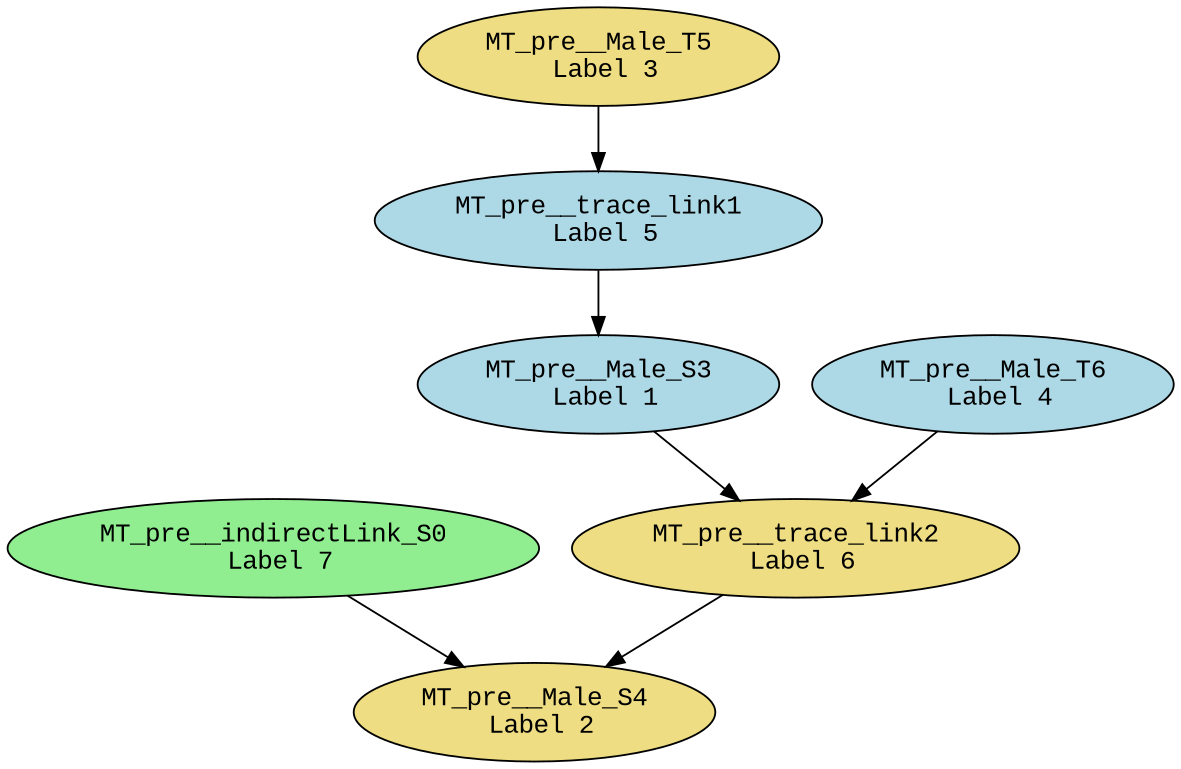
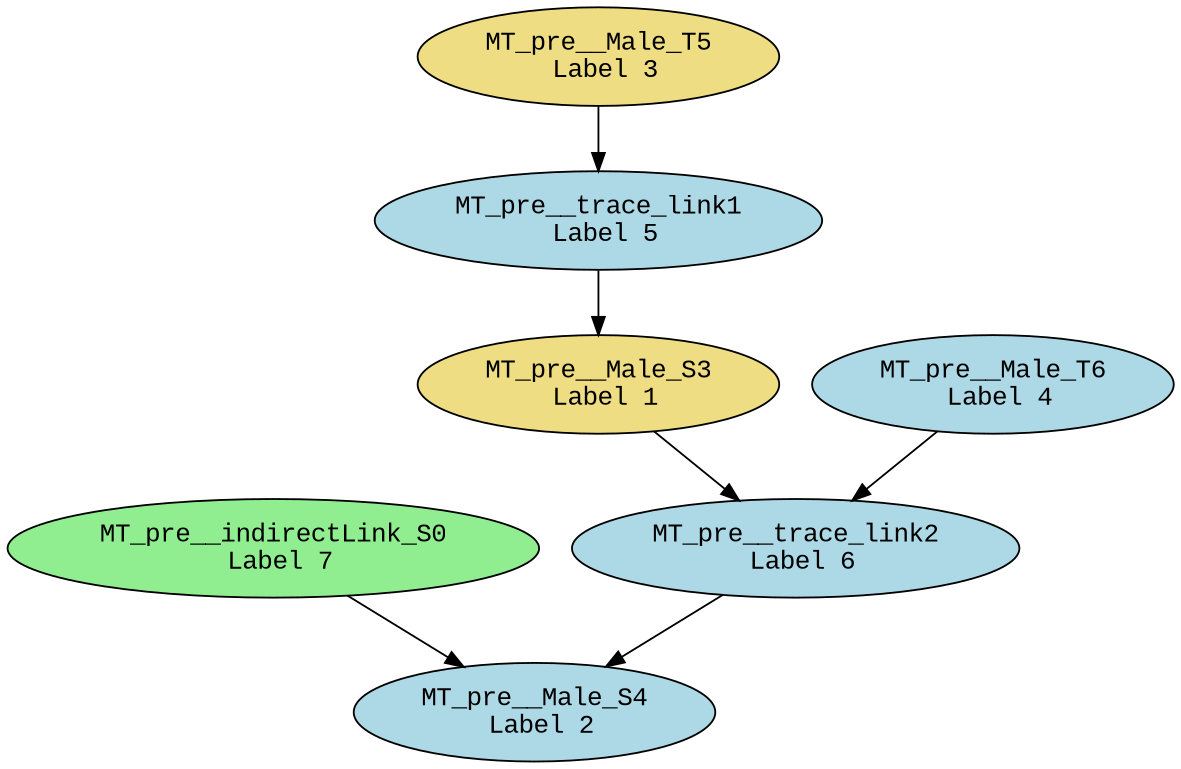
(598, 384) -> (598, 384)
(796, 548) -> (796, 548)
(535, 712) -> (535, 712)
